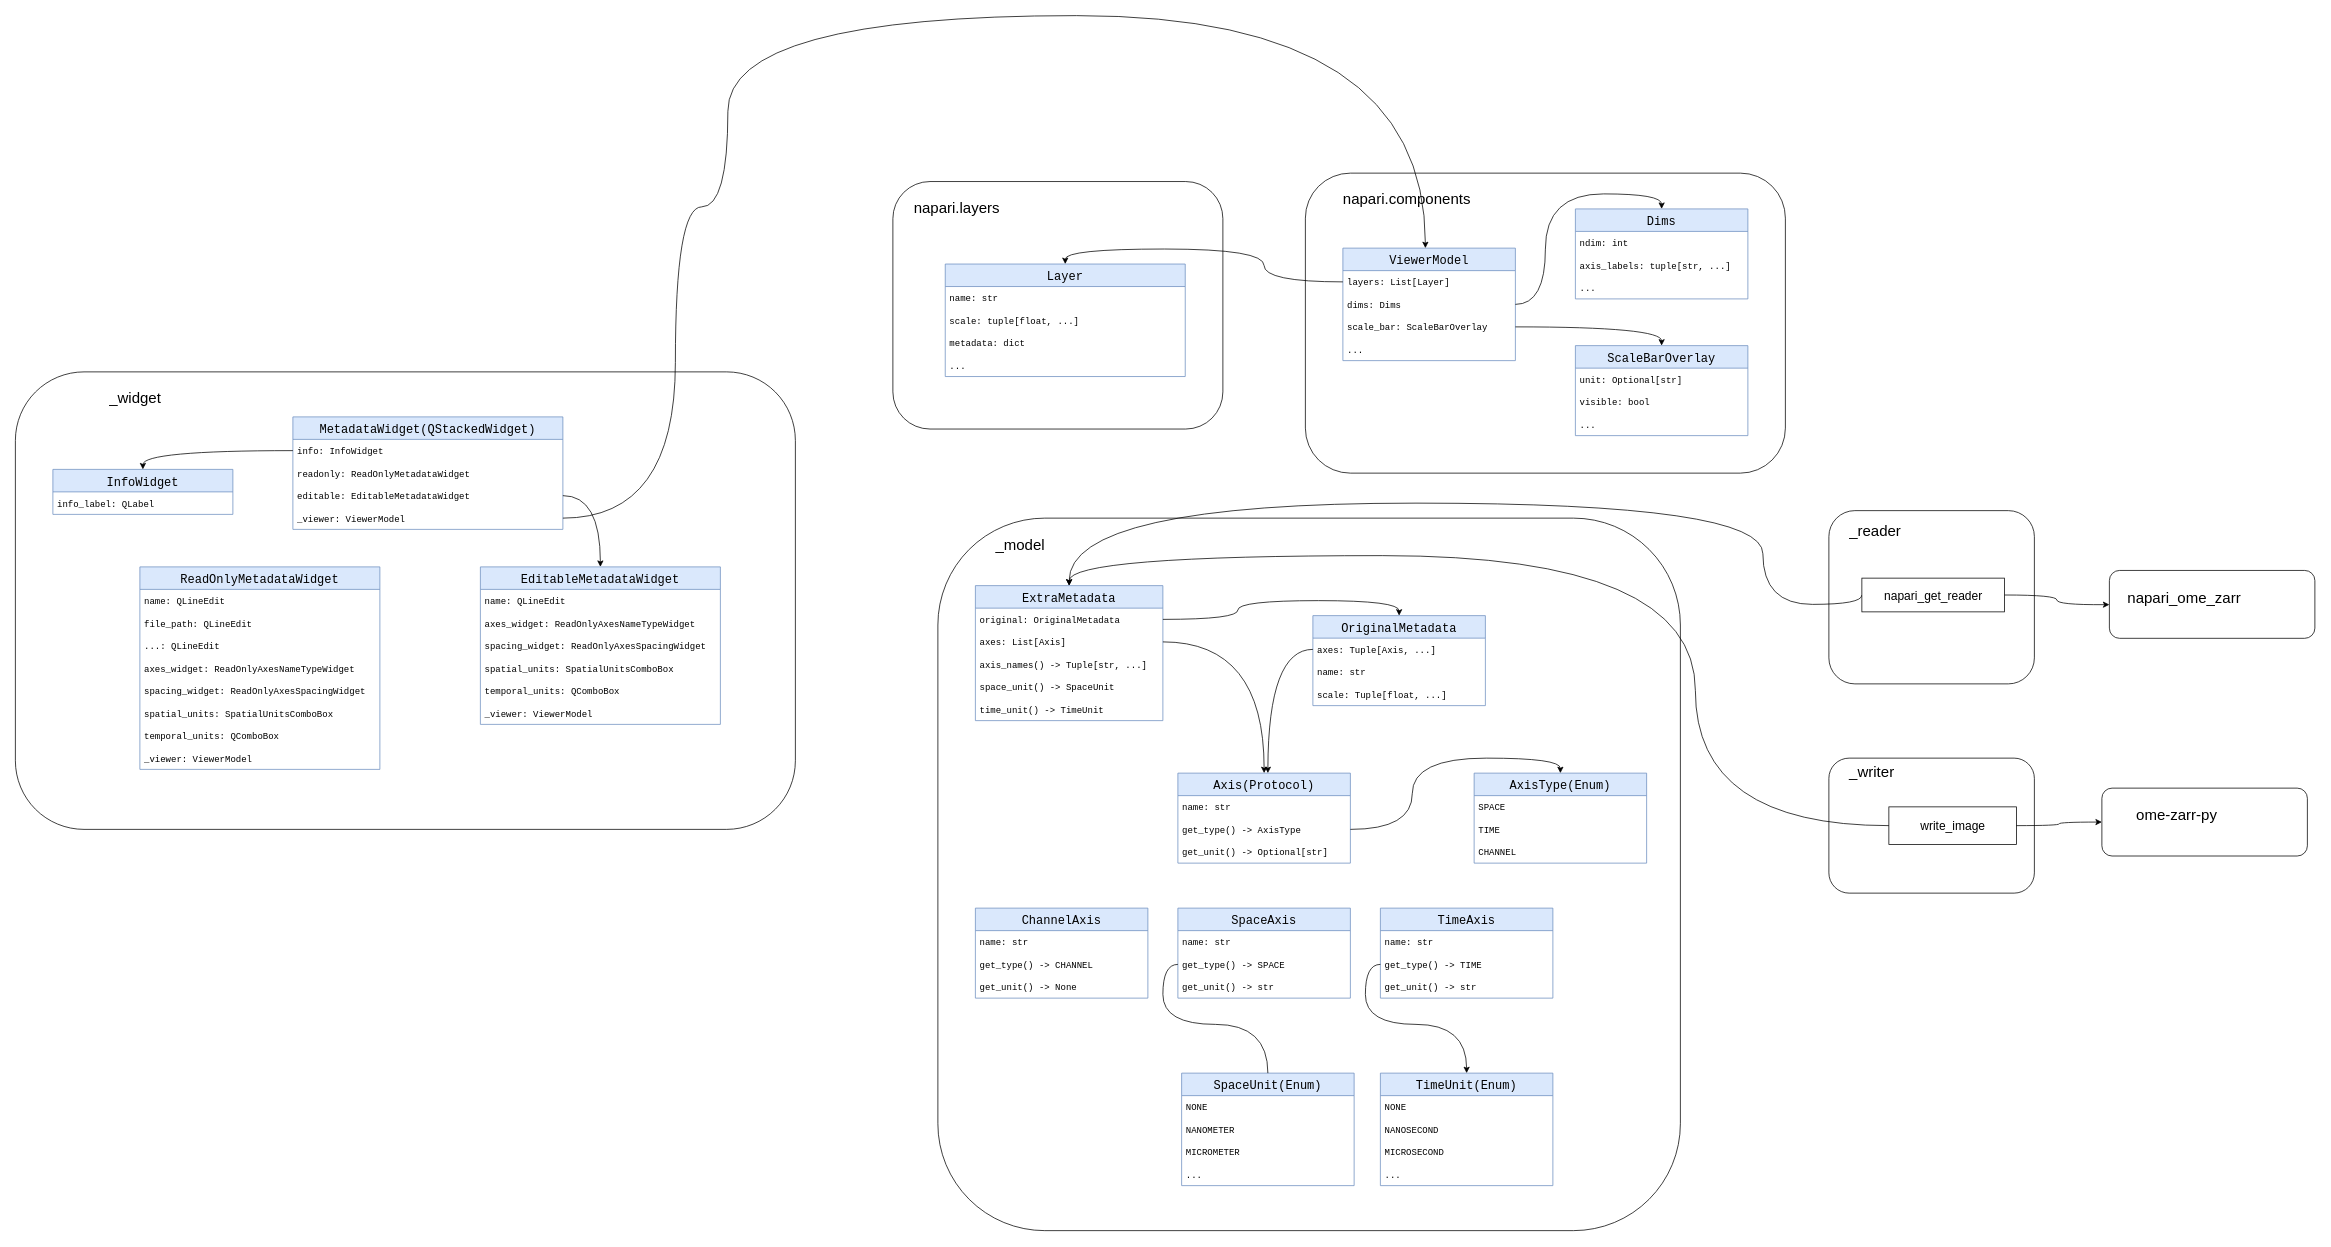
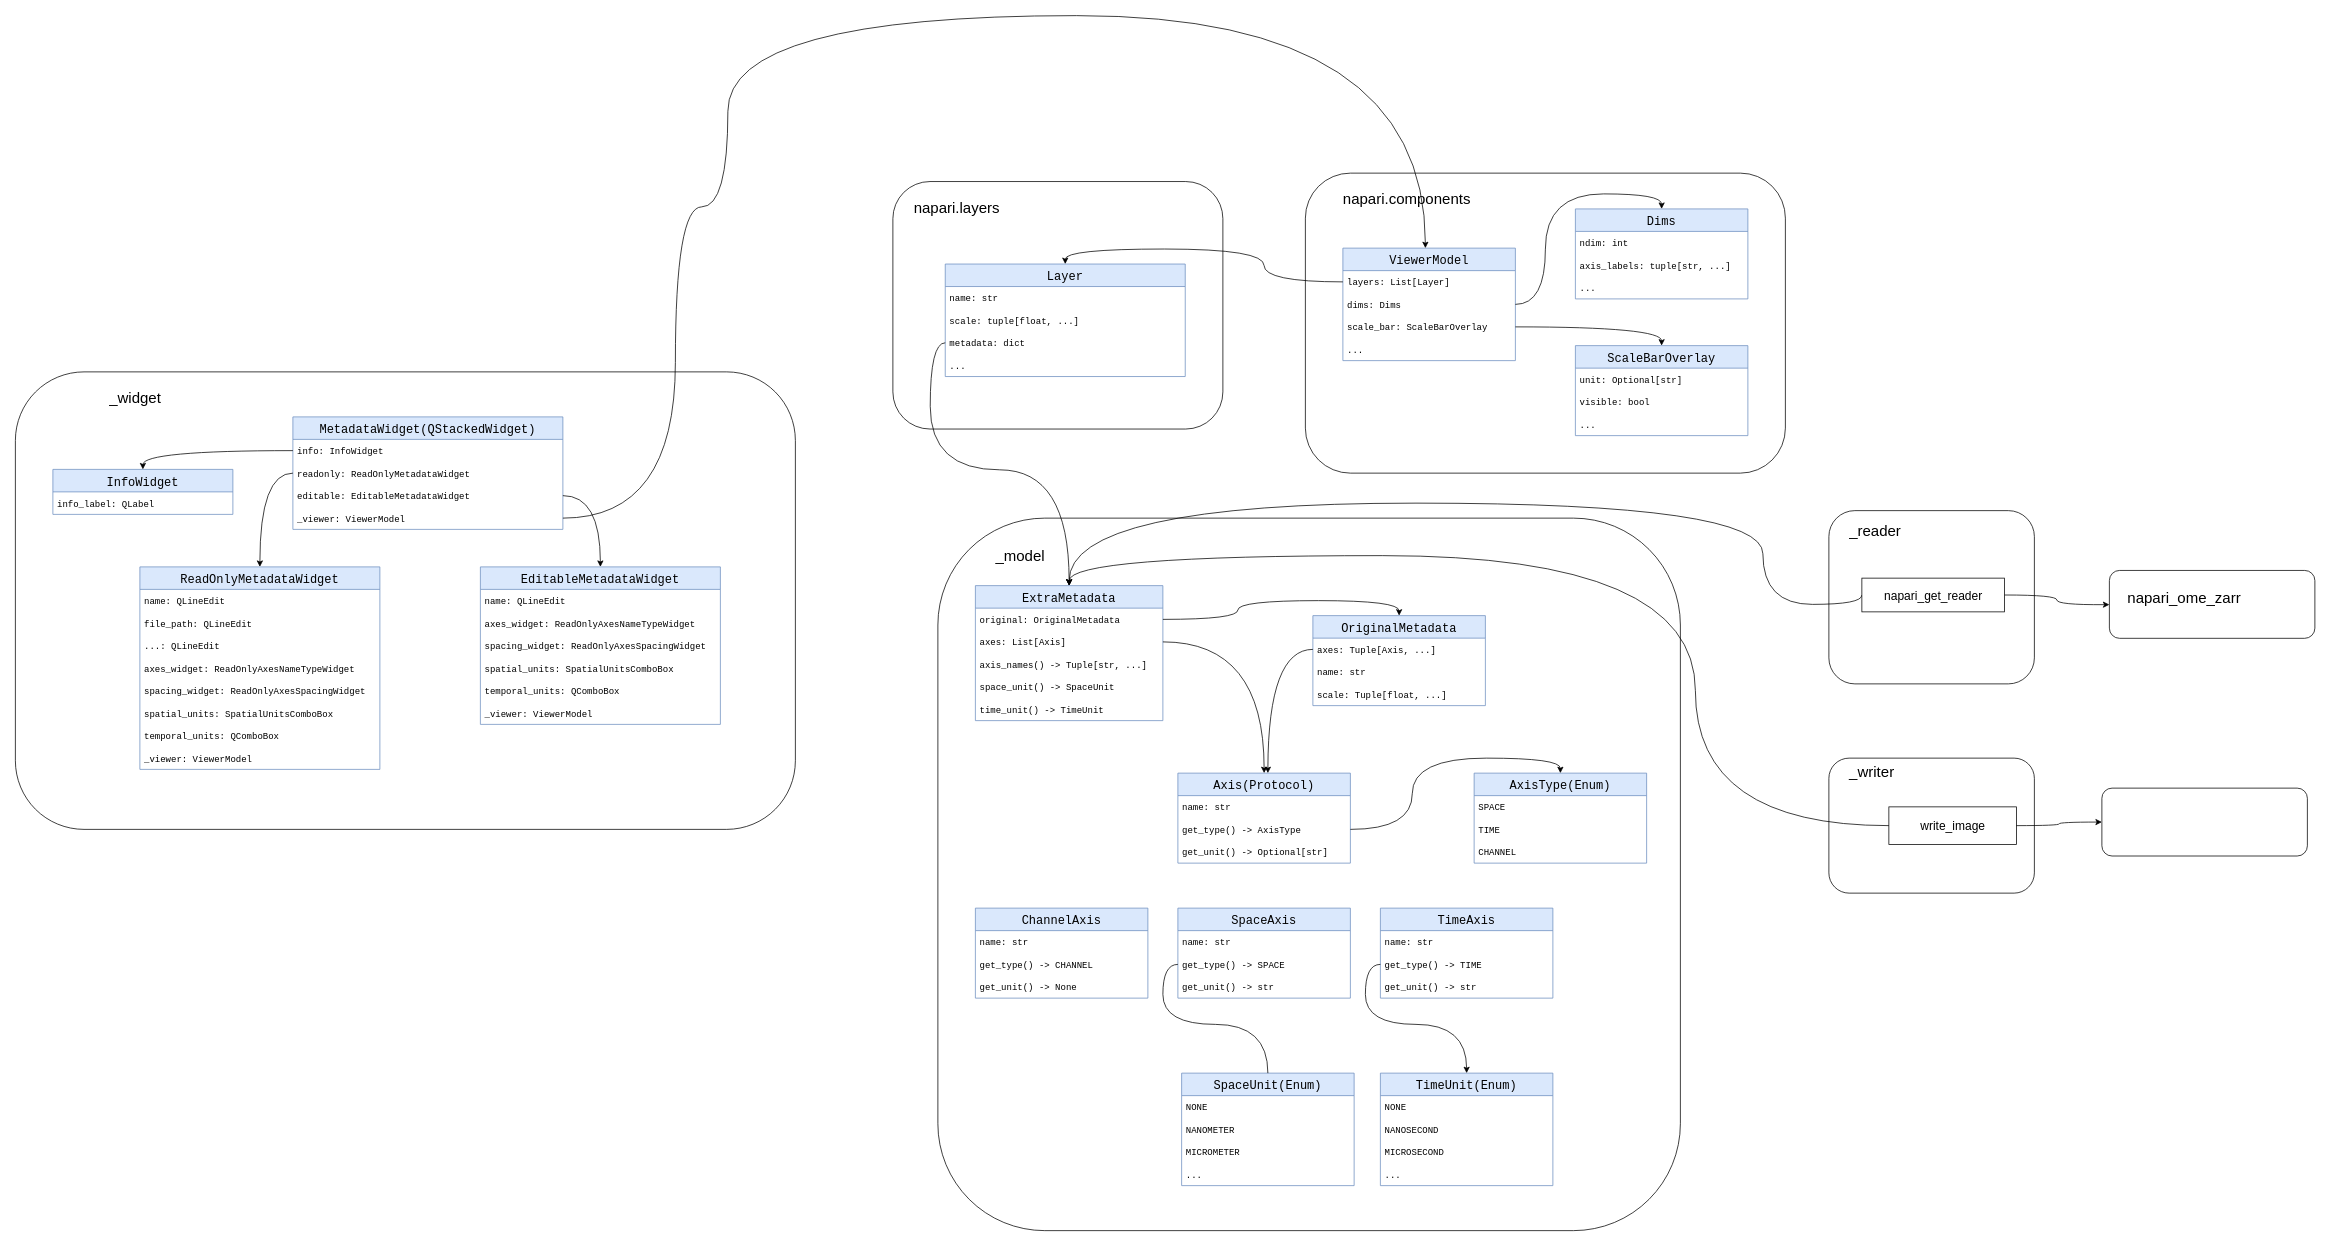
none -> (984, 469)
none -> (264, 512)
(1020, 544) -> (1020, 556)
(2177, 814) -> none
